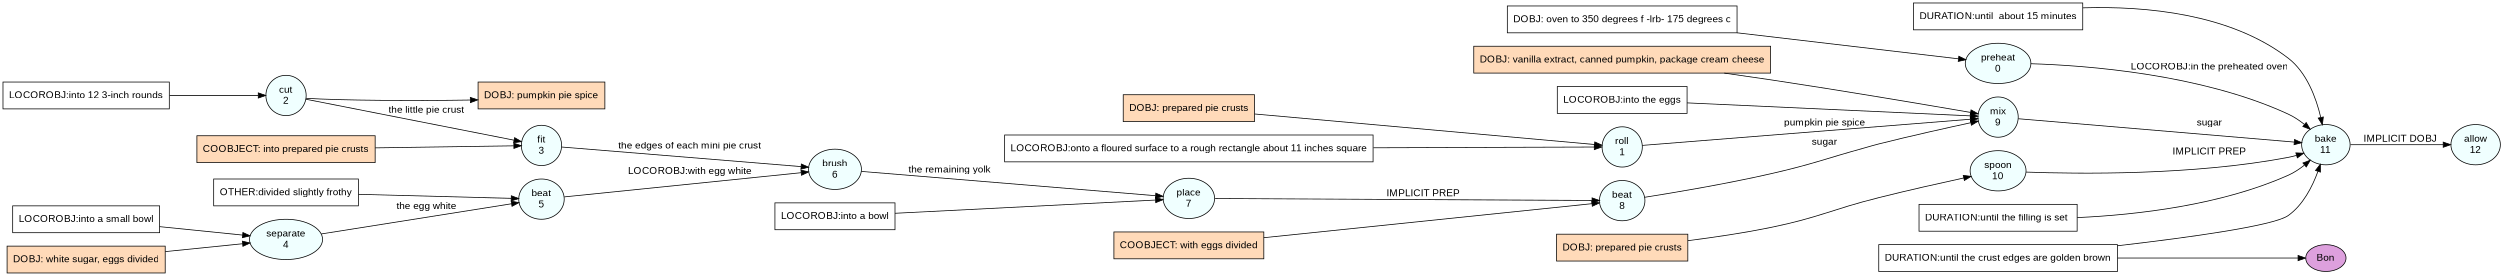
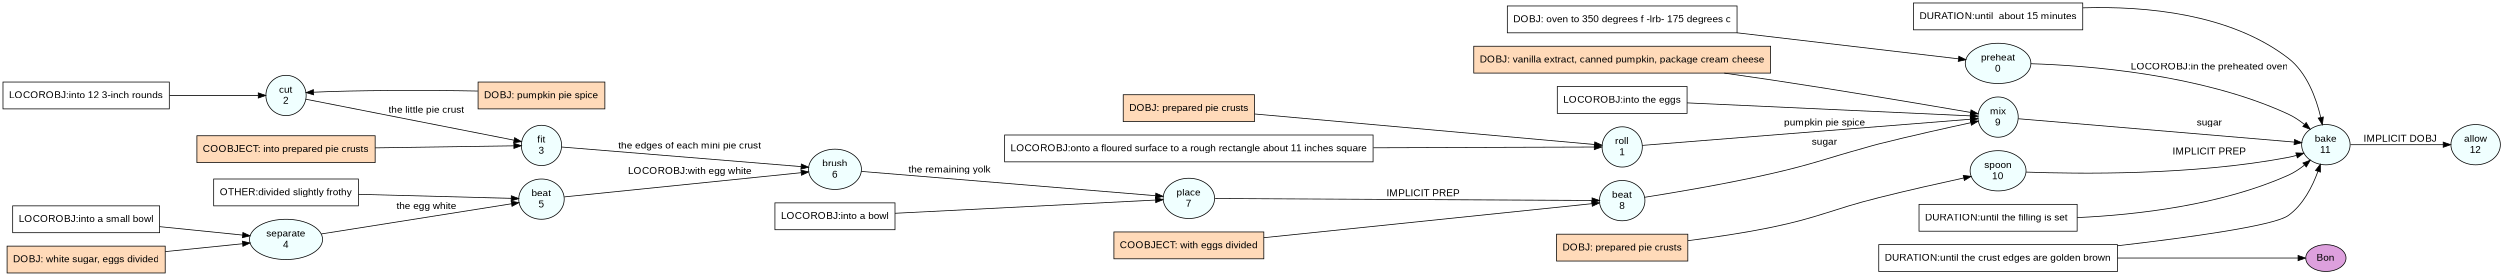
(388, 100) -> (396, 90)
